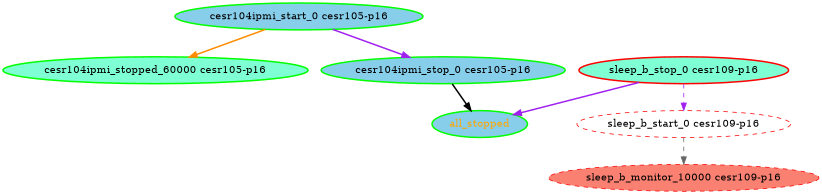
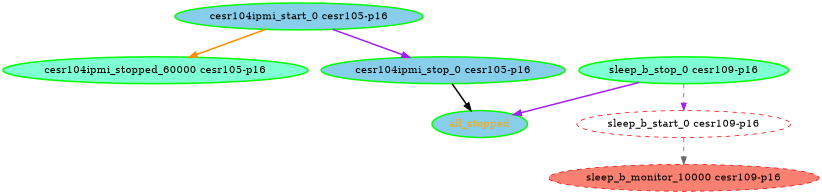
(684, 70) -> (684, 70)
